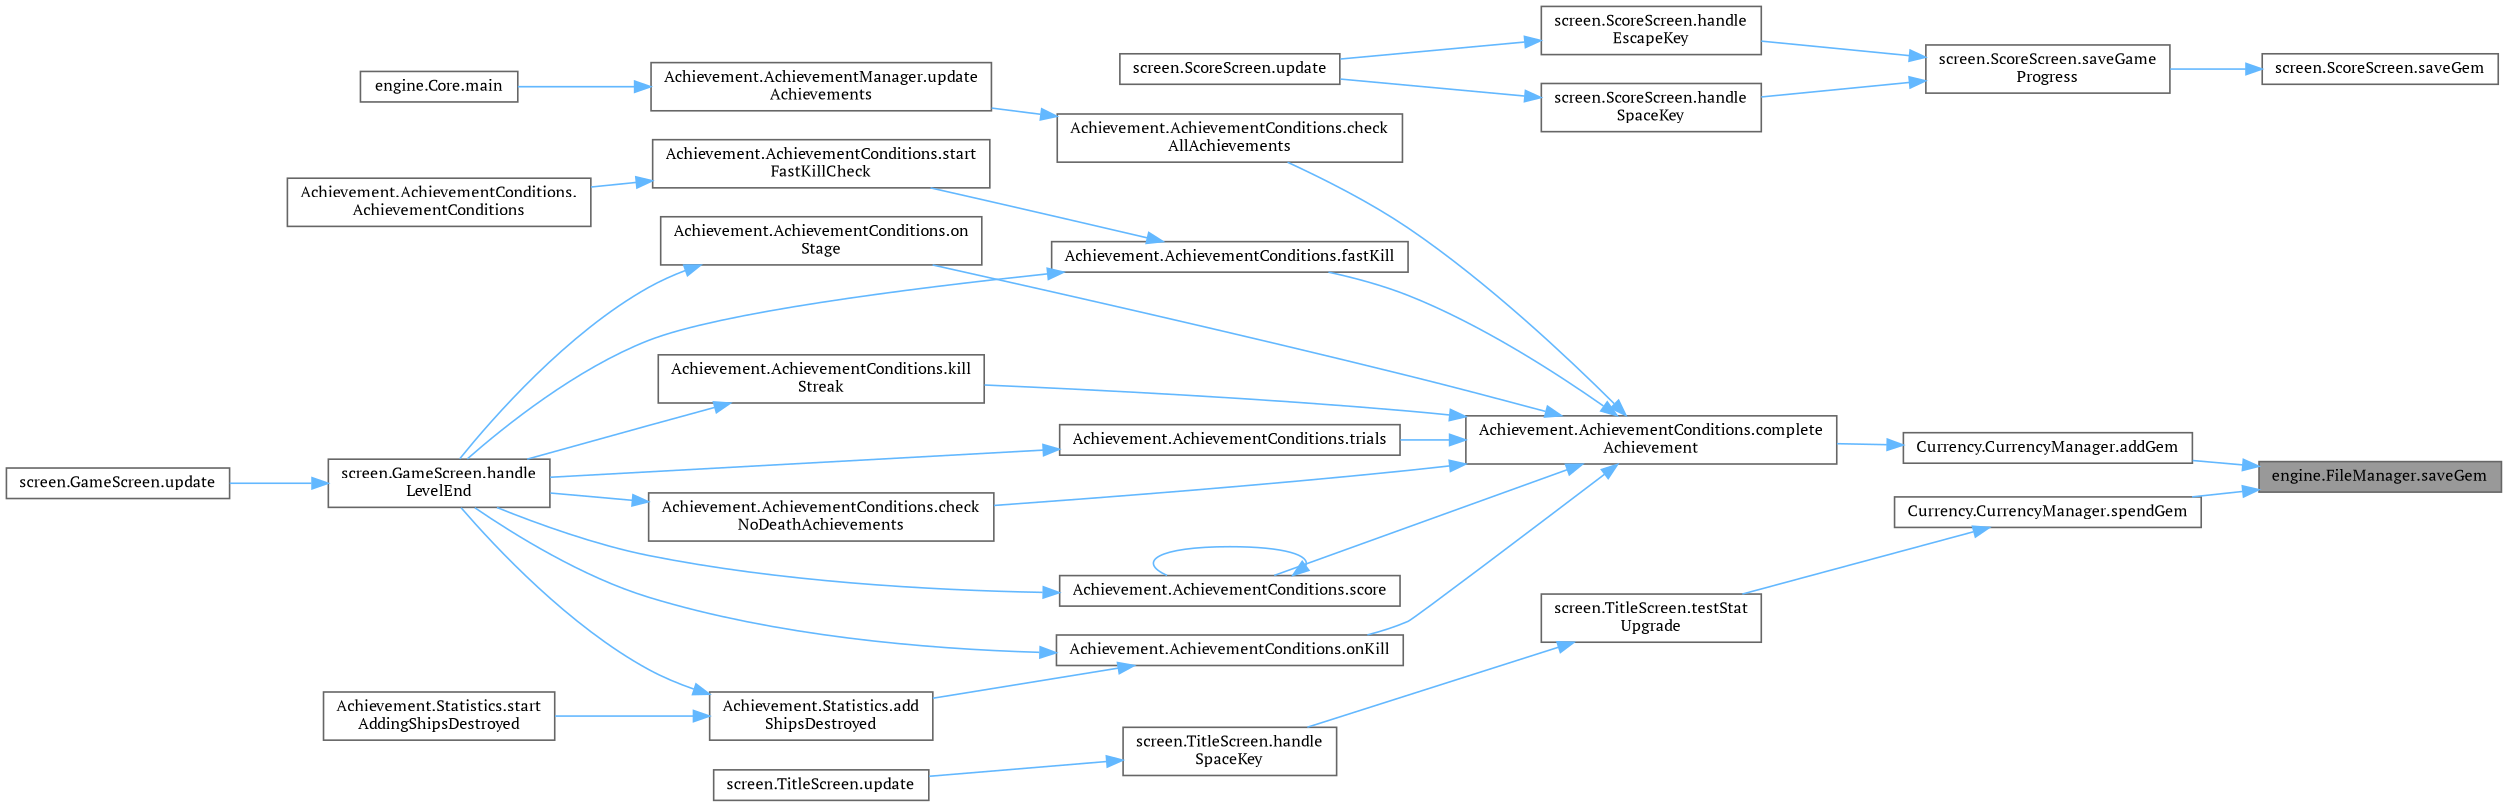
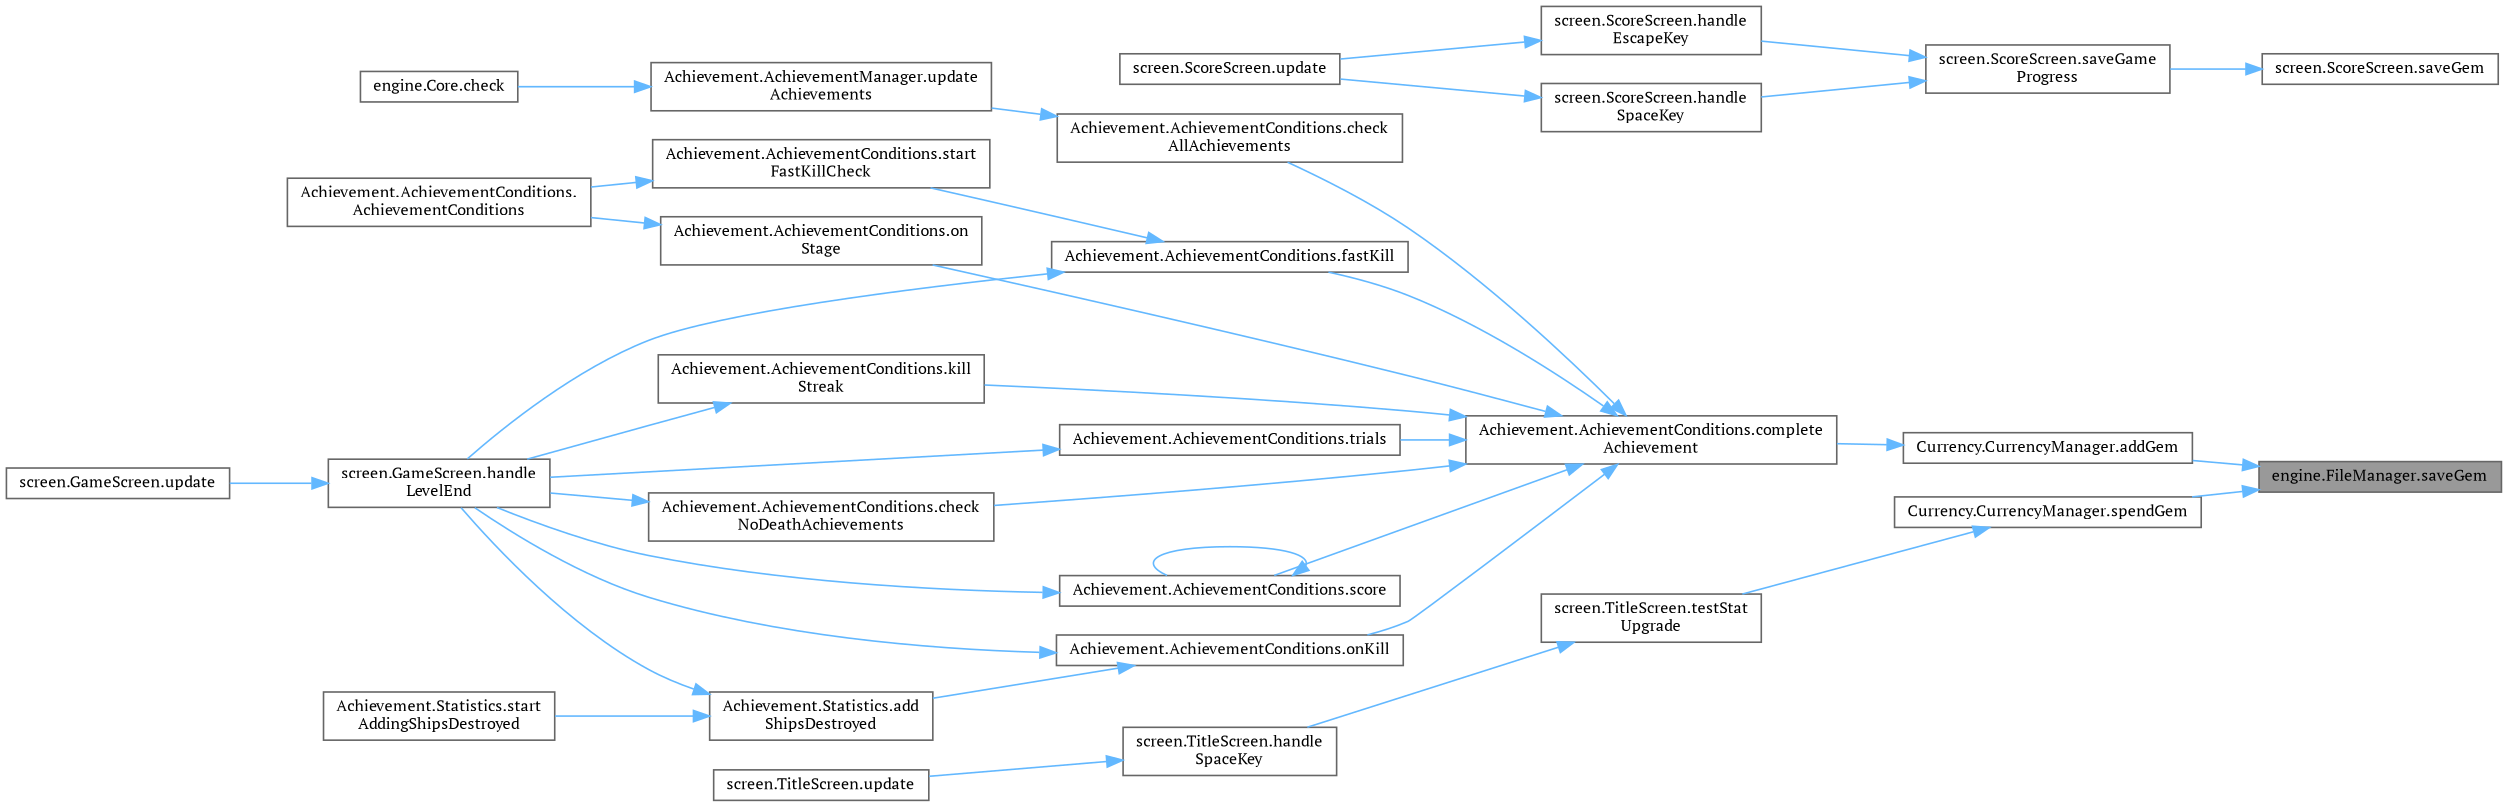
(439, 87) -> (439, 87)
(562, 351) -> (618, 220)
